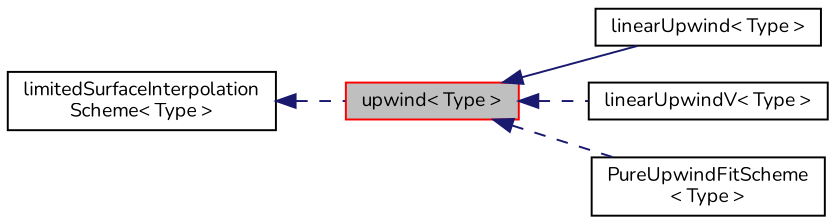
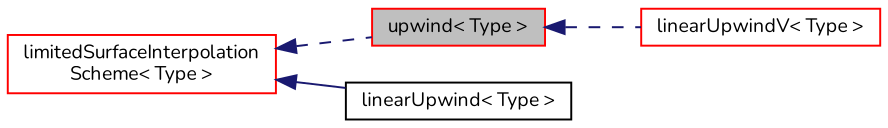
(580, 62) -> (321, 85)
(142, 101) -> (142, 64)
(708, 101) -> (761, 27)
(708, 187) -> none
